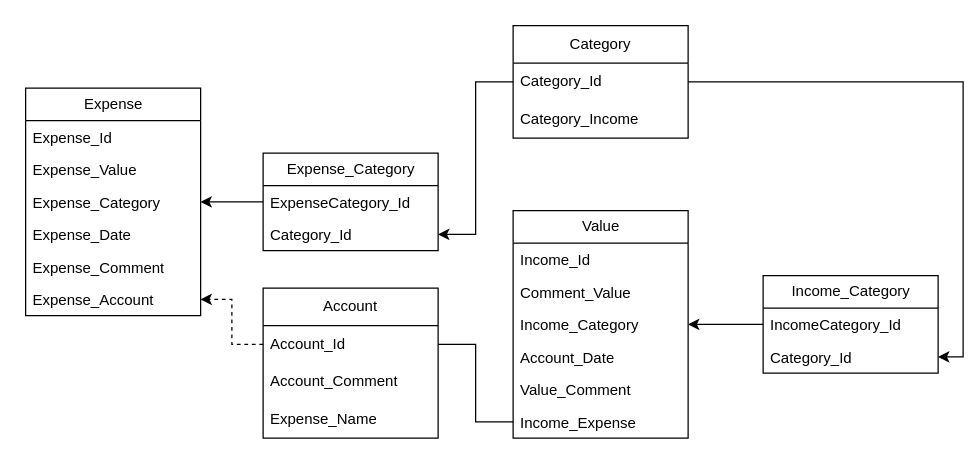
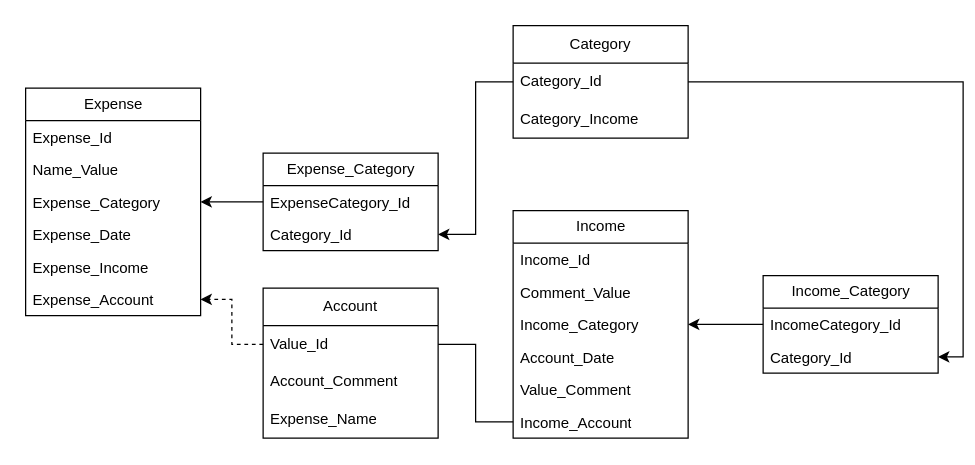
(86, 171) -> (73, 171)
(601, 227) -> (601, 227)
(96, 268) -> (92, 268)
(313, 344) -> (302, 344)
(579, 423) -> (579, 423)
